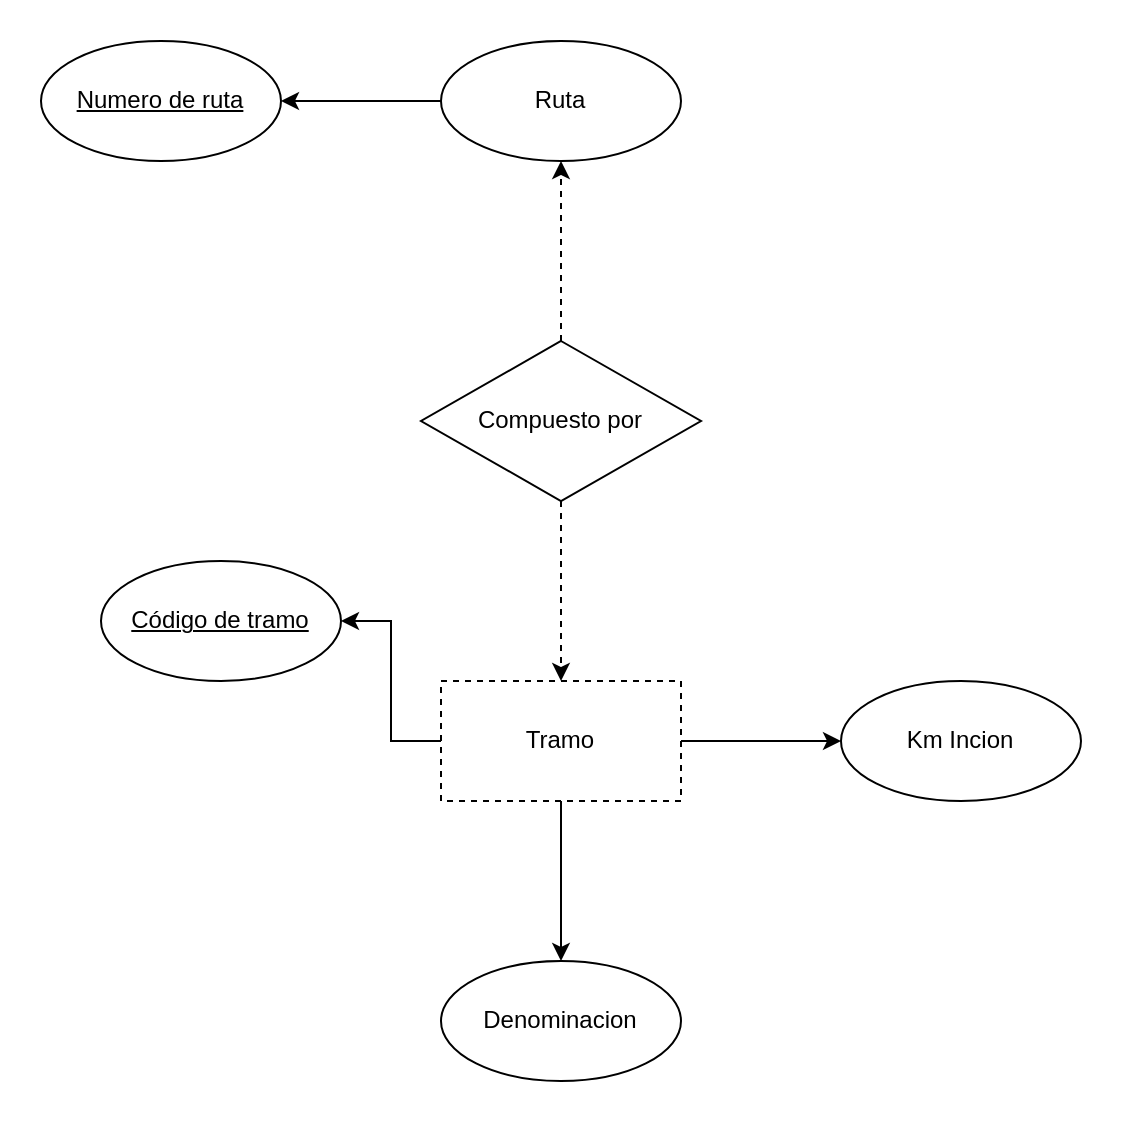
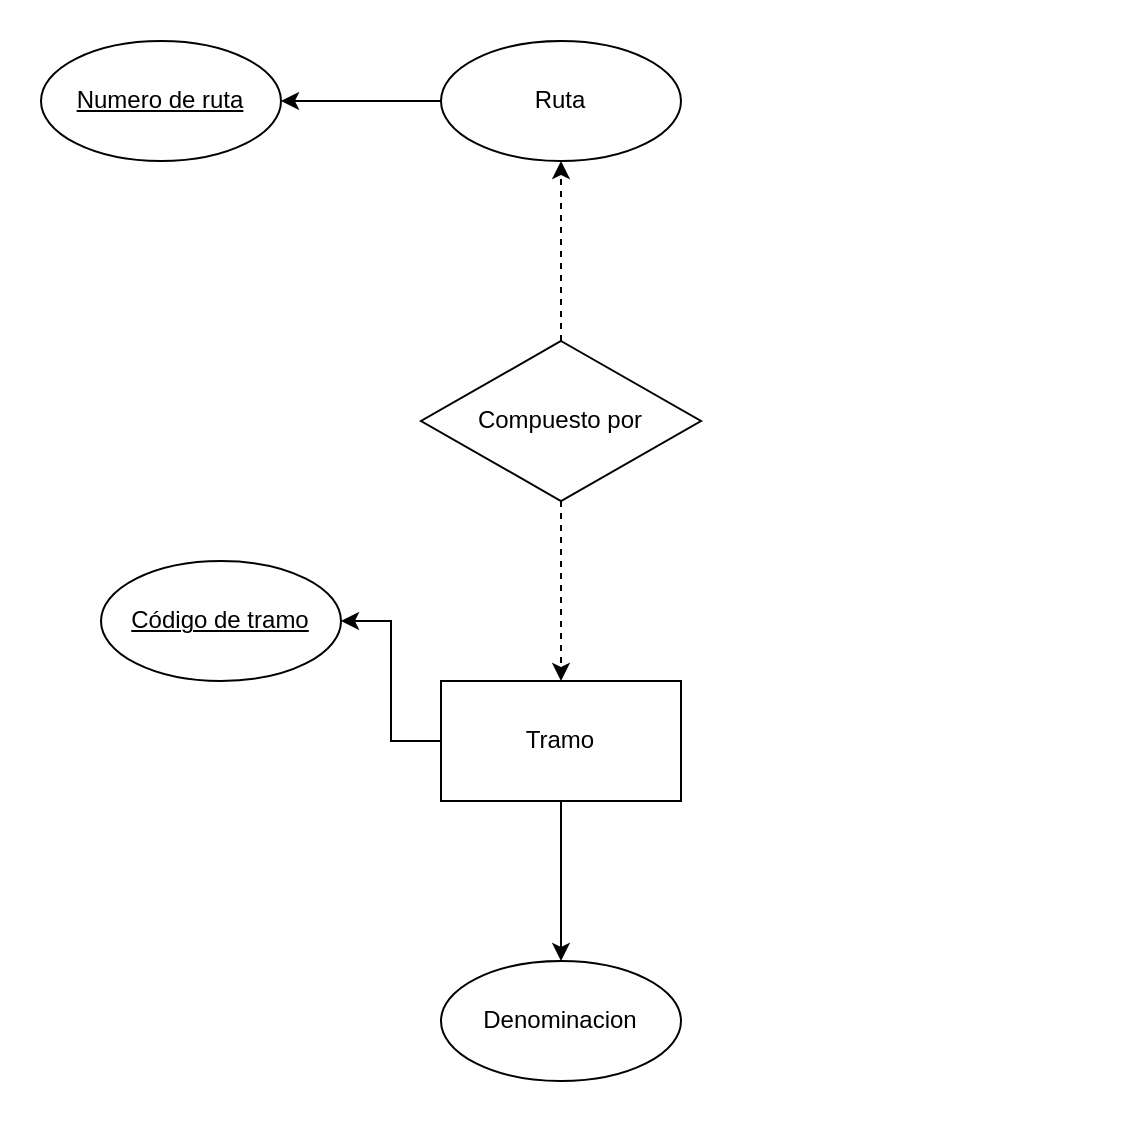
(561, 741) -> (561, 741)
(754, 741) -> none
(961, 741) -> none
